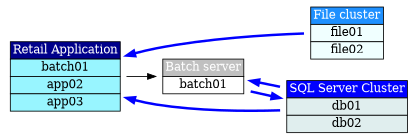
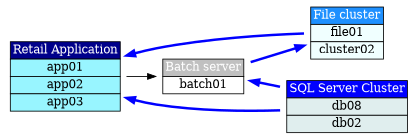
(347, 50) -> (347, 50)
(65, 67) -> (65, 67)
(261, 94) -> (273, 55)
(347, 106) -> (347, 106)
